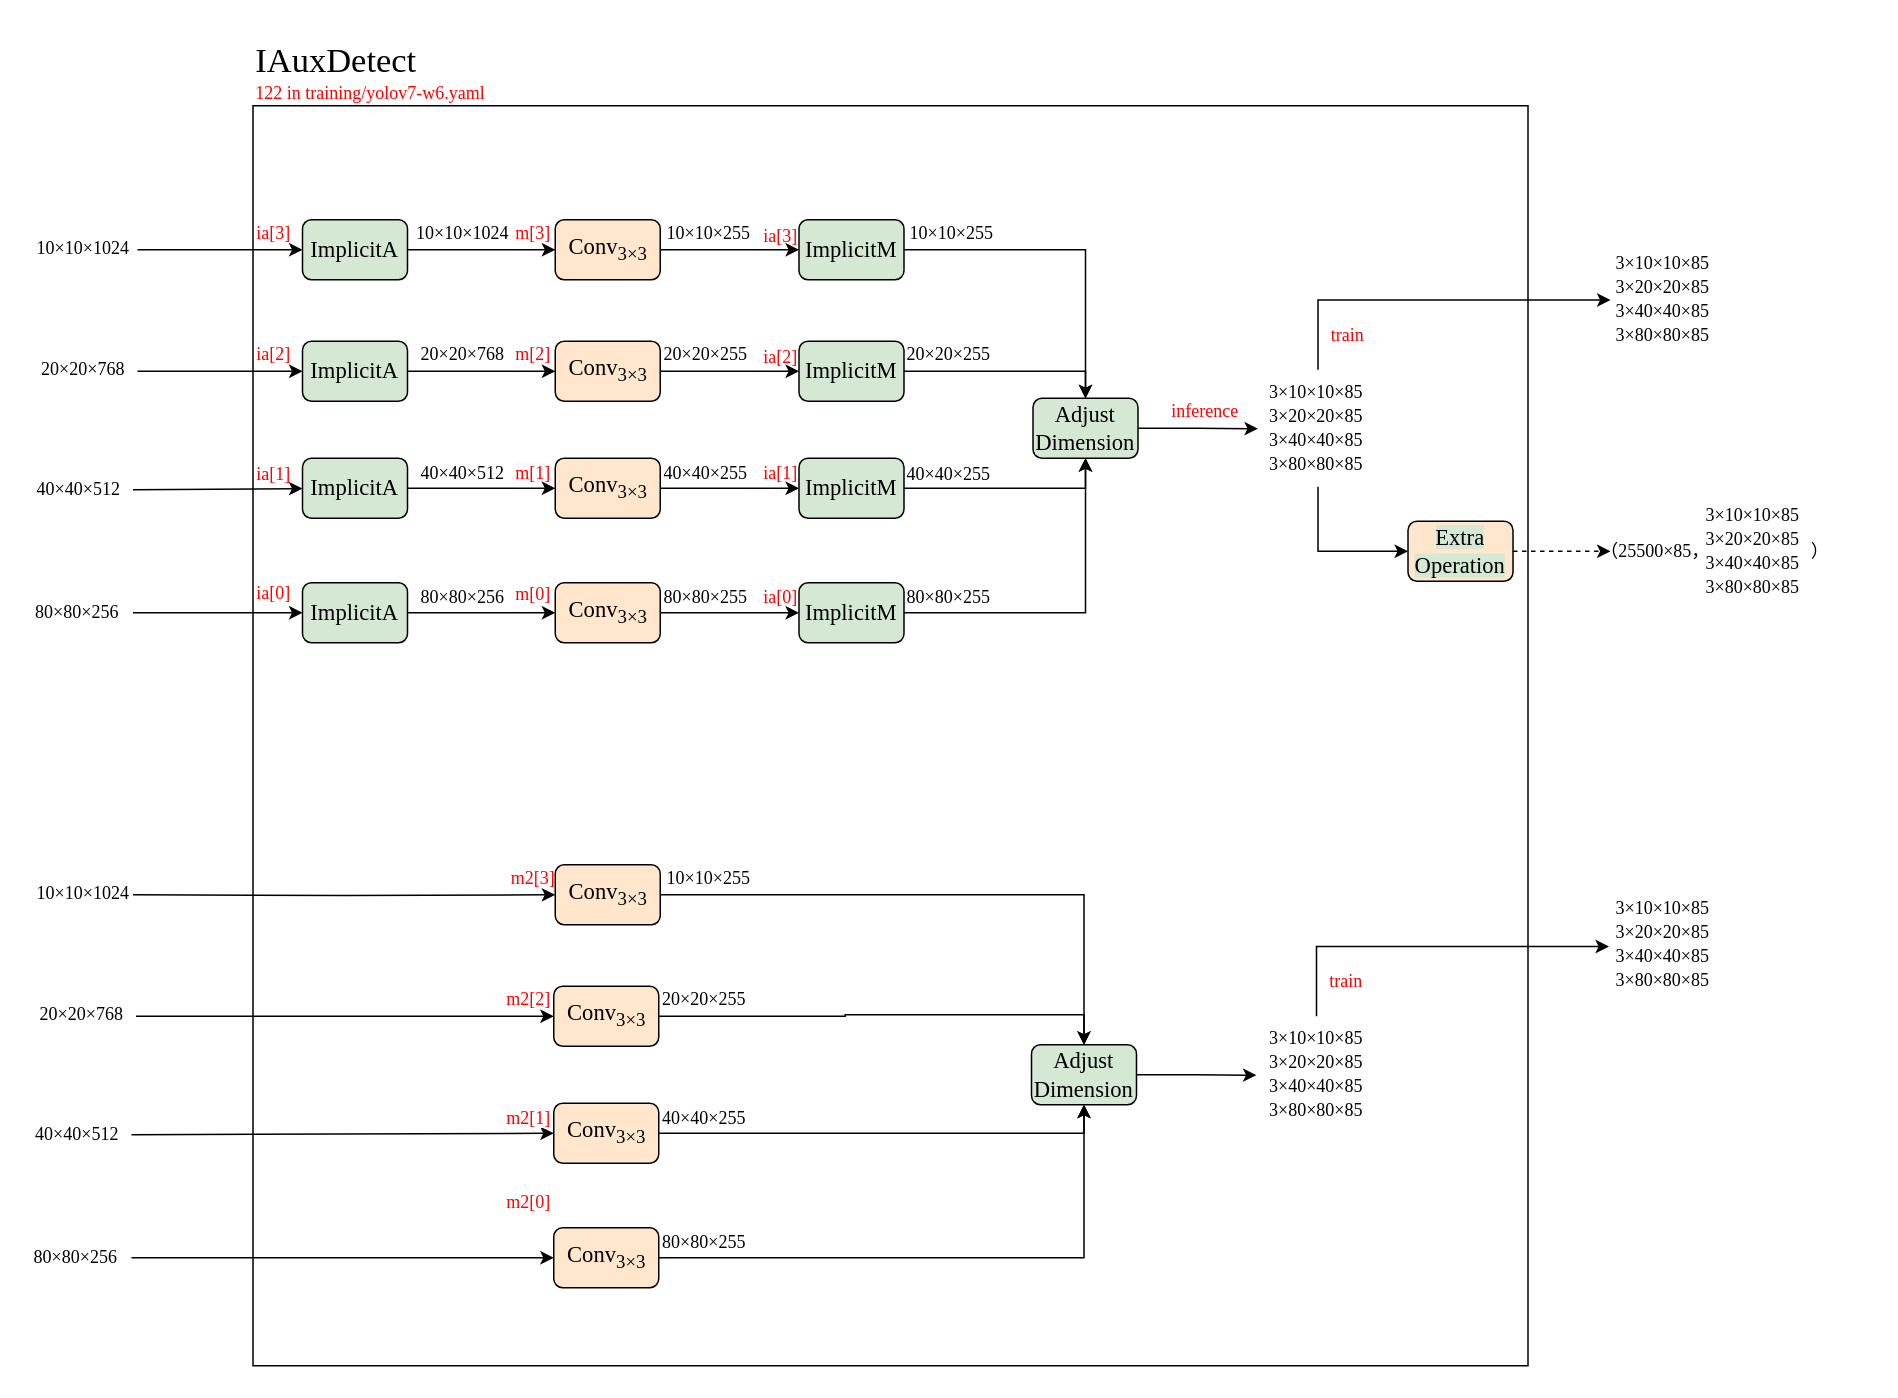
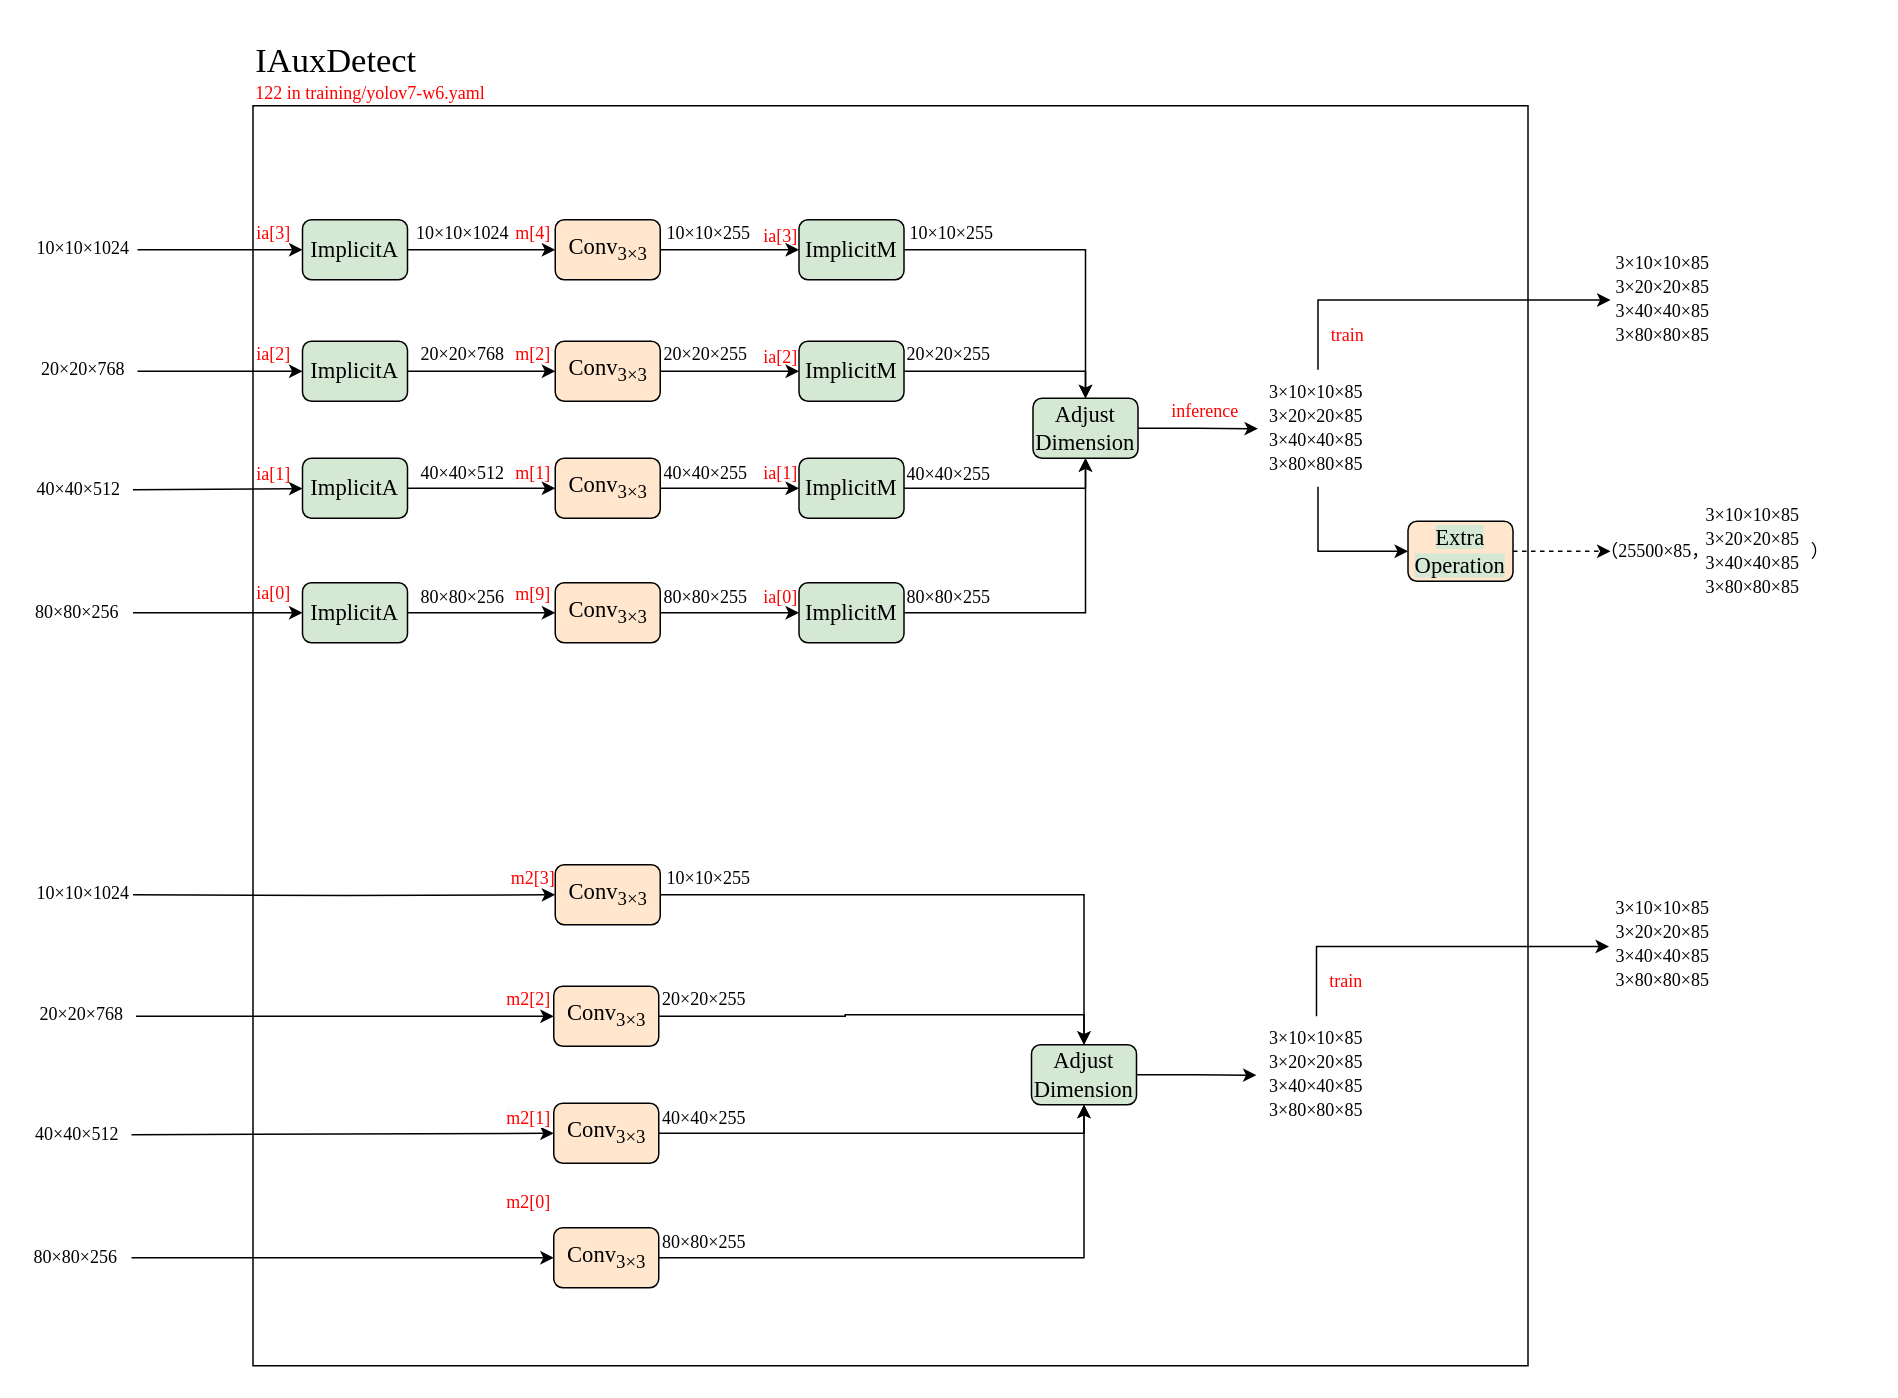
(533, 233) -> (533, 233)
(533, 595) -> (533, 595)
